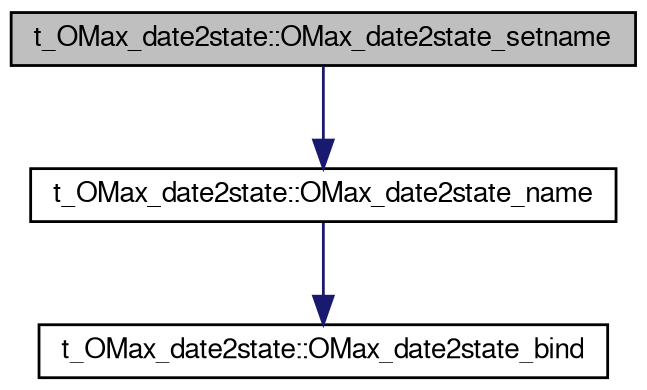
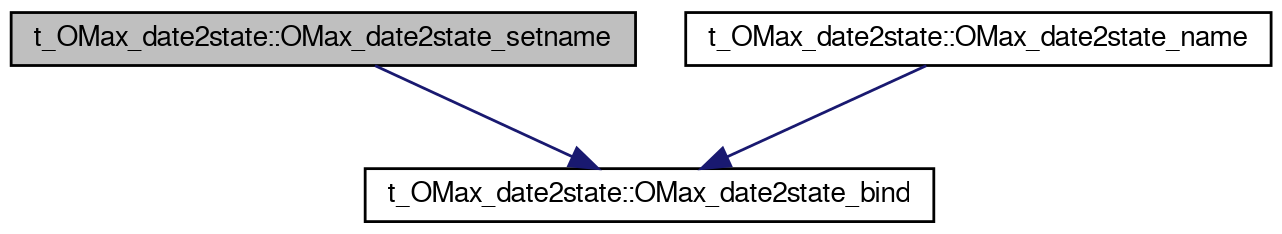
(323, 103) -> (474, 111)
